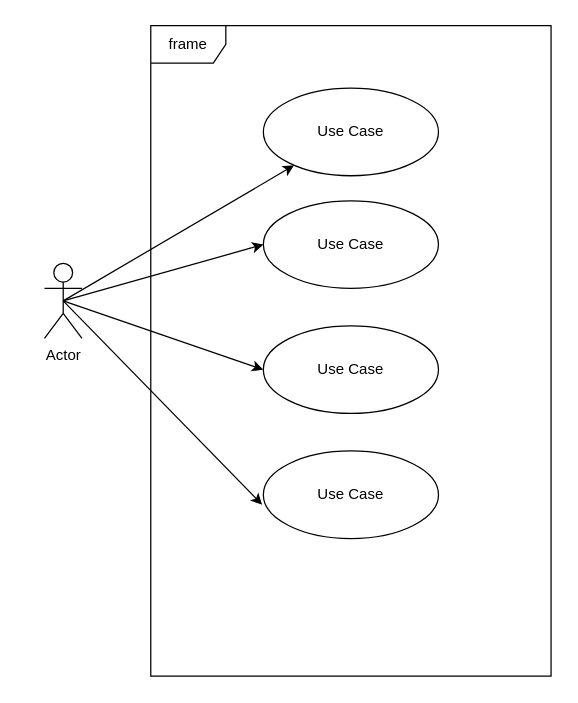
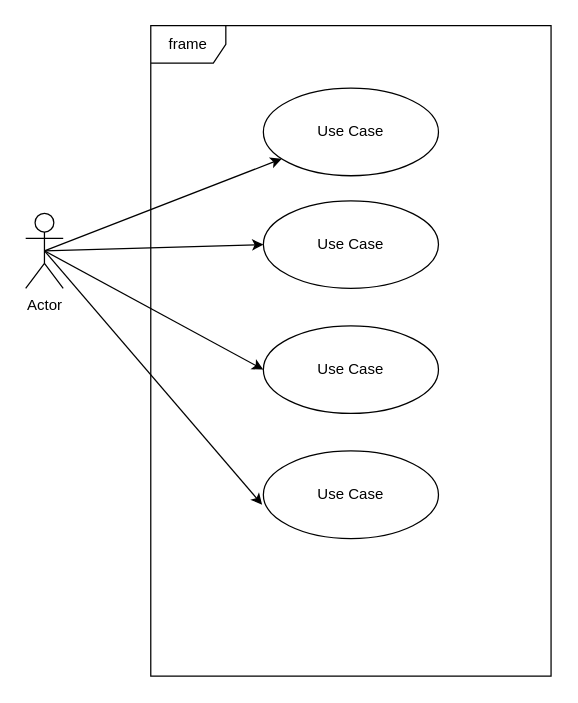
(63, 301) -> (44, 251)
